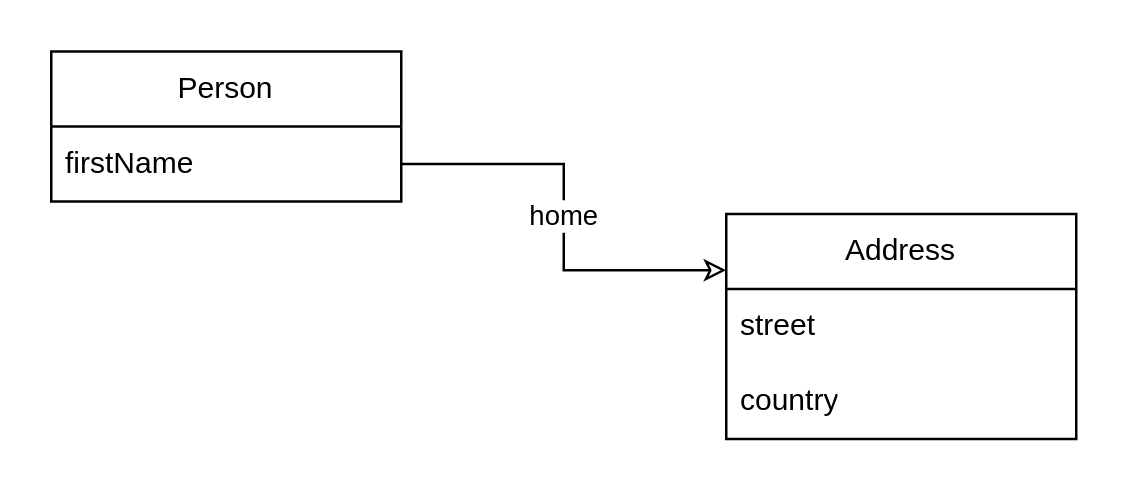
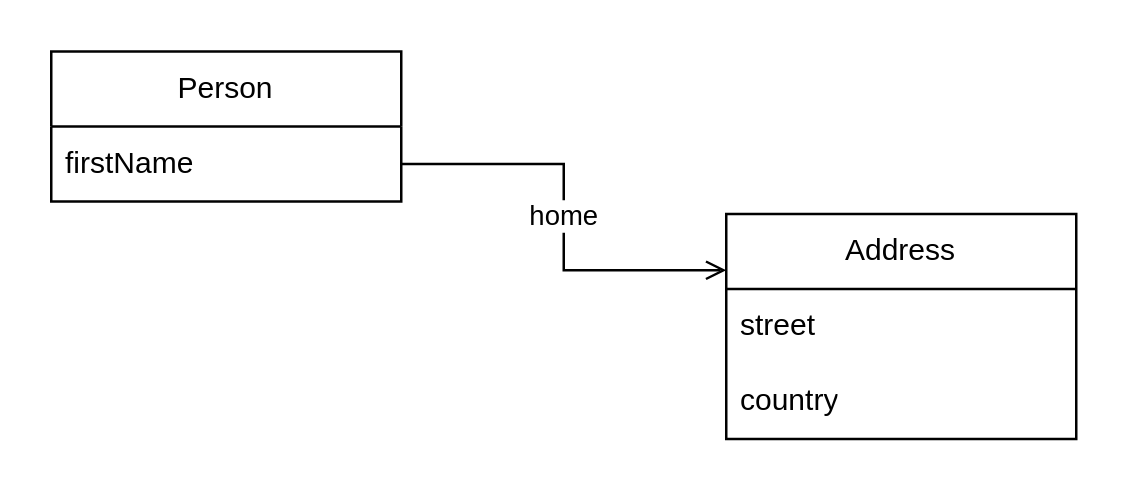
(708, 270) -> (713, 270)
